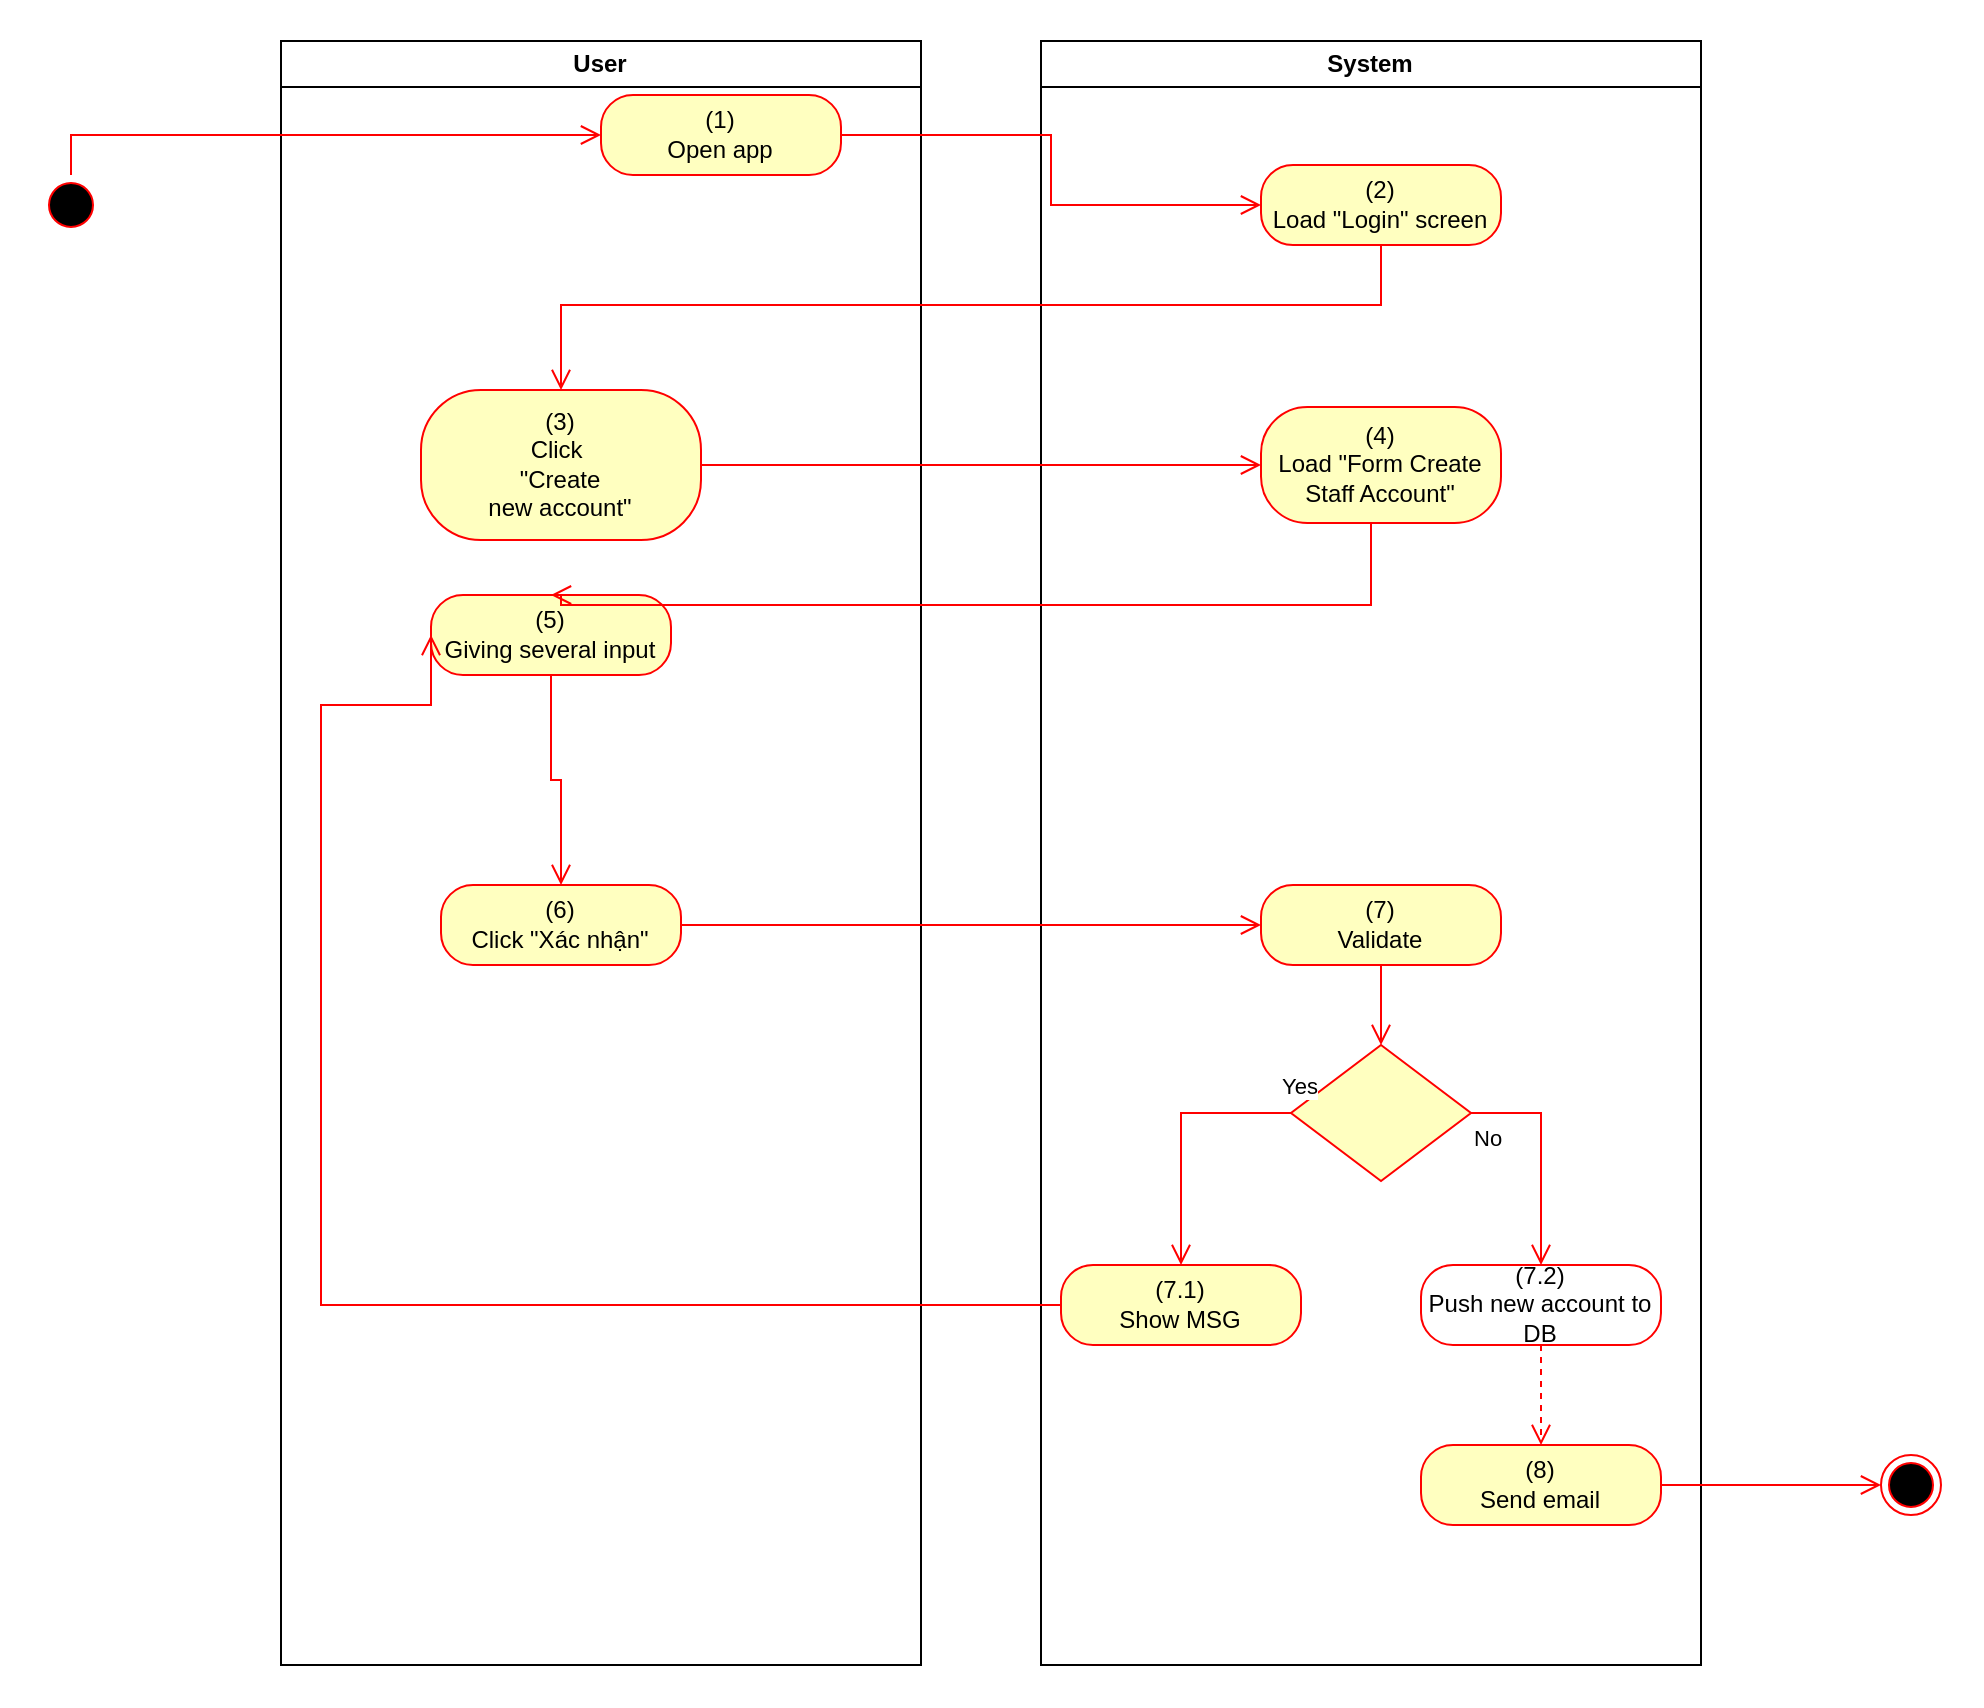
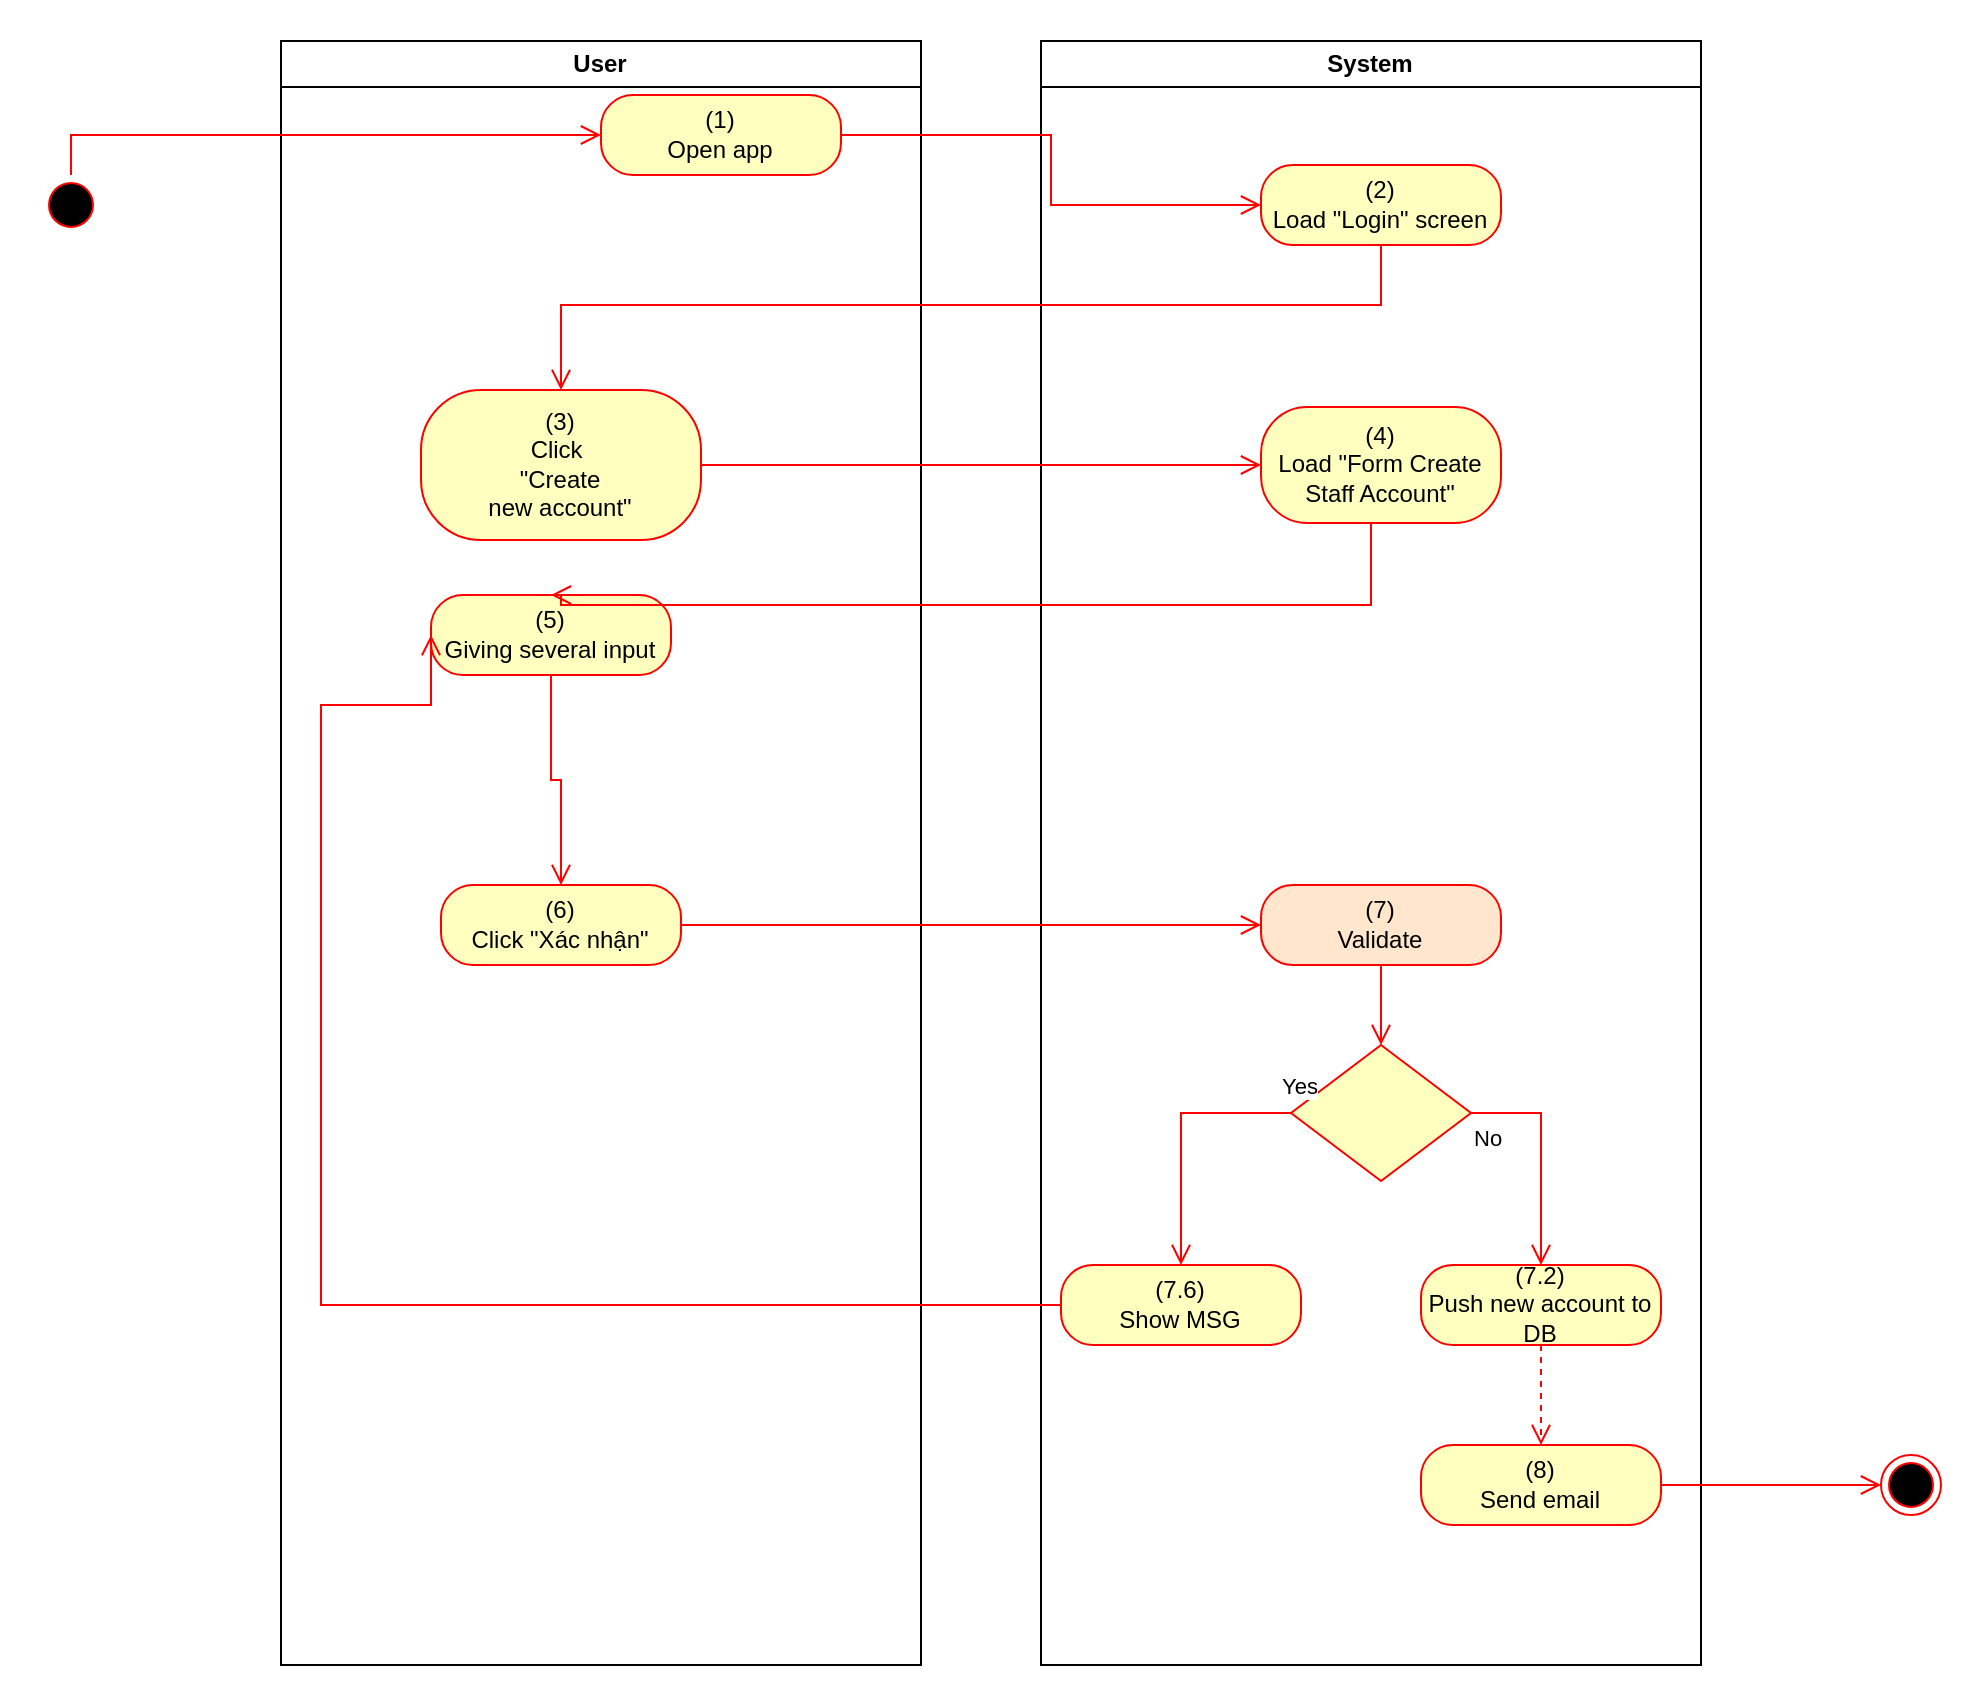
(1381, 925) -> (1381, 925)
(1181, 1305) -> (1181, 1305)
(1541, 1305) -> (1541, 1305)
